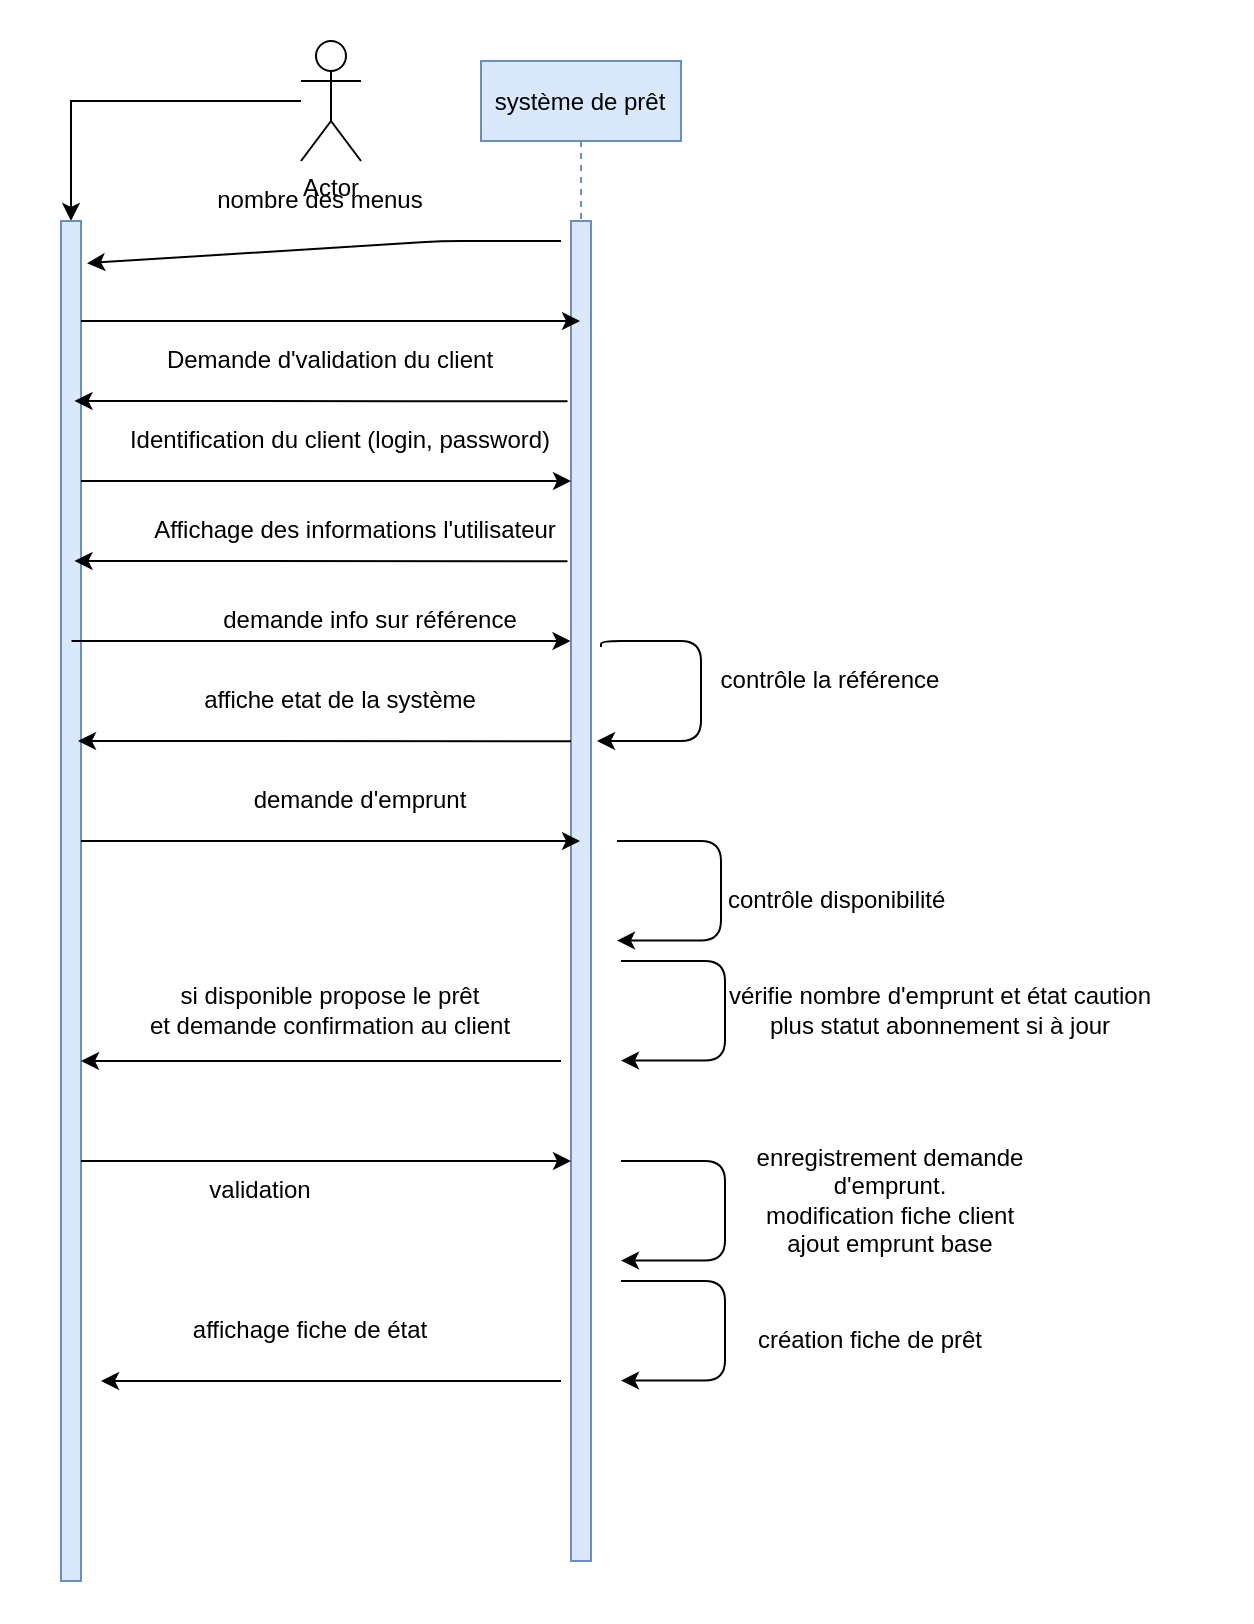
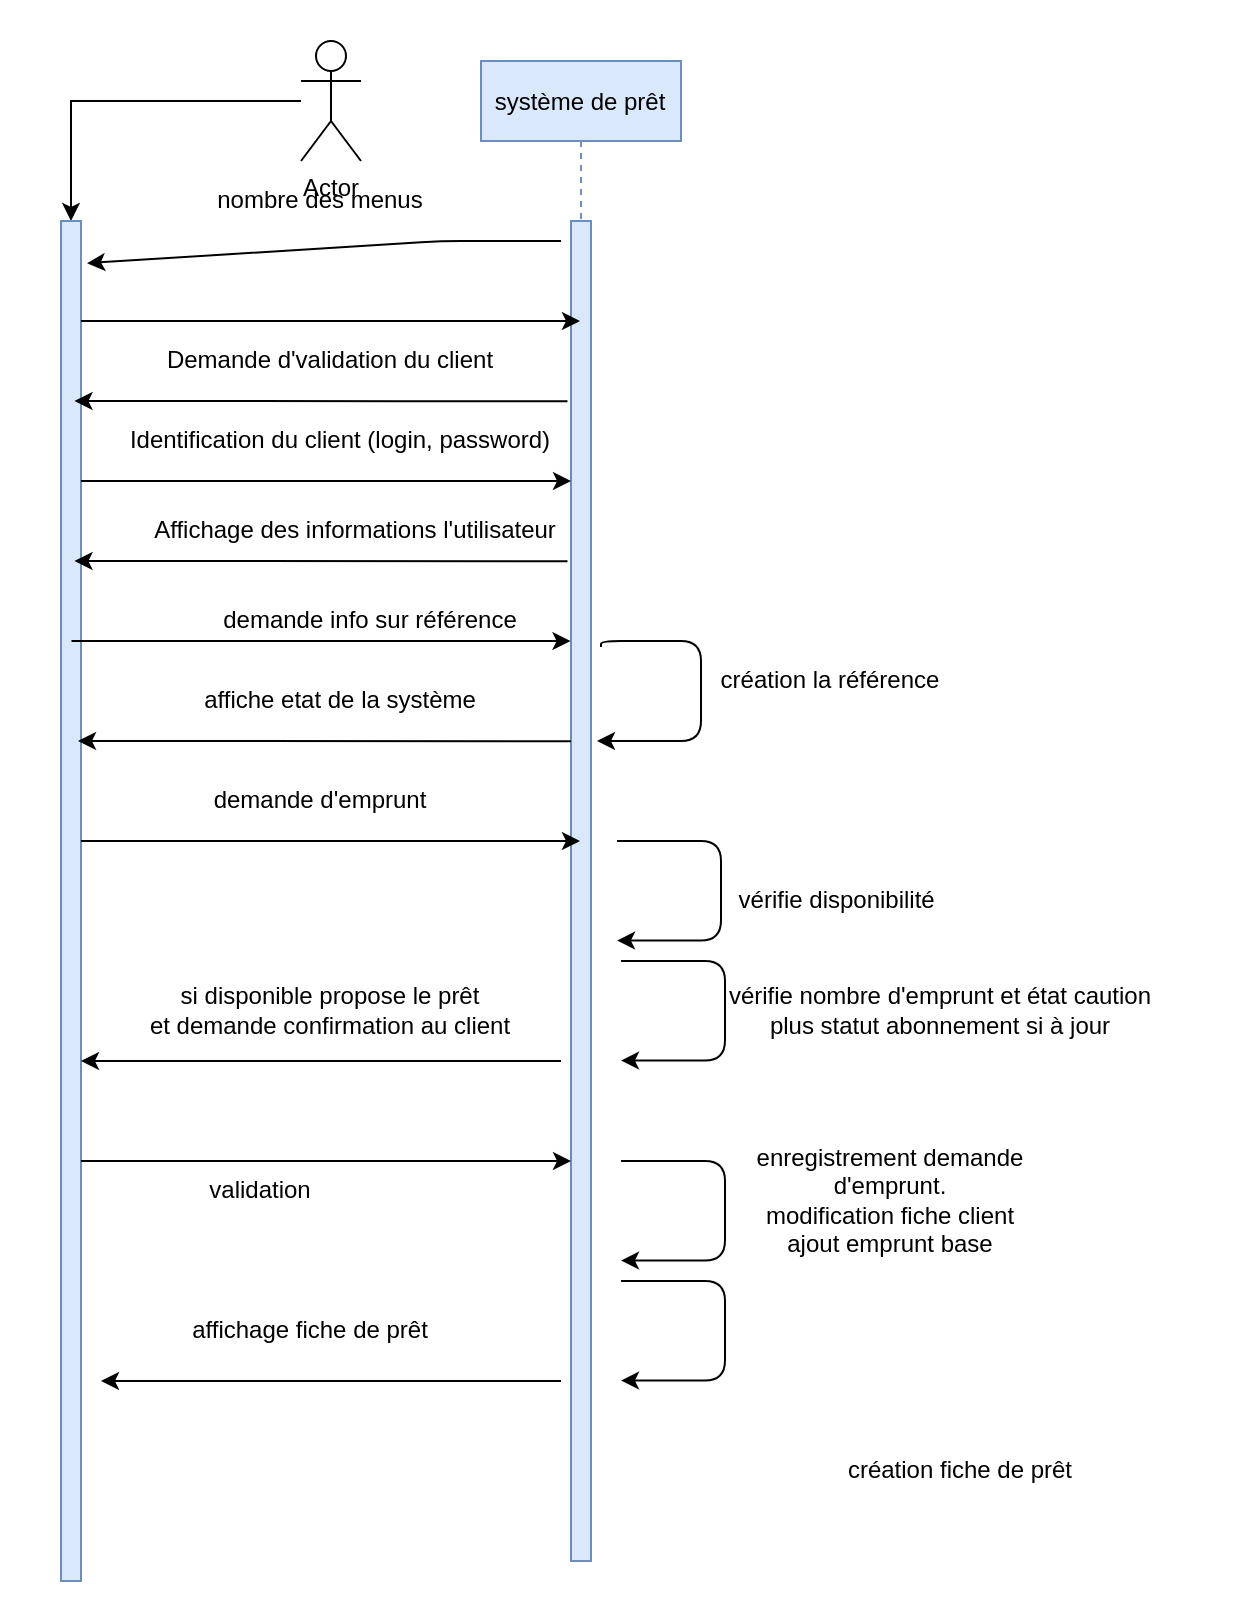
(831, 681) -> (831, 681)
(361, 801) -> (321, 801)
(841, 901) -> (841, 901)
(311, 1331) -> (311, 1331)
(871, 1341) -> (961, 1471)
